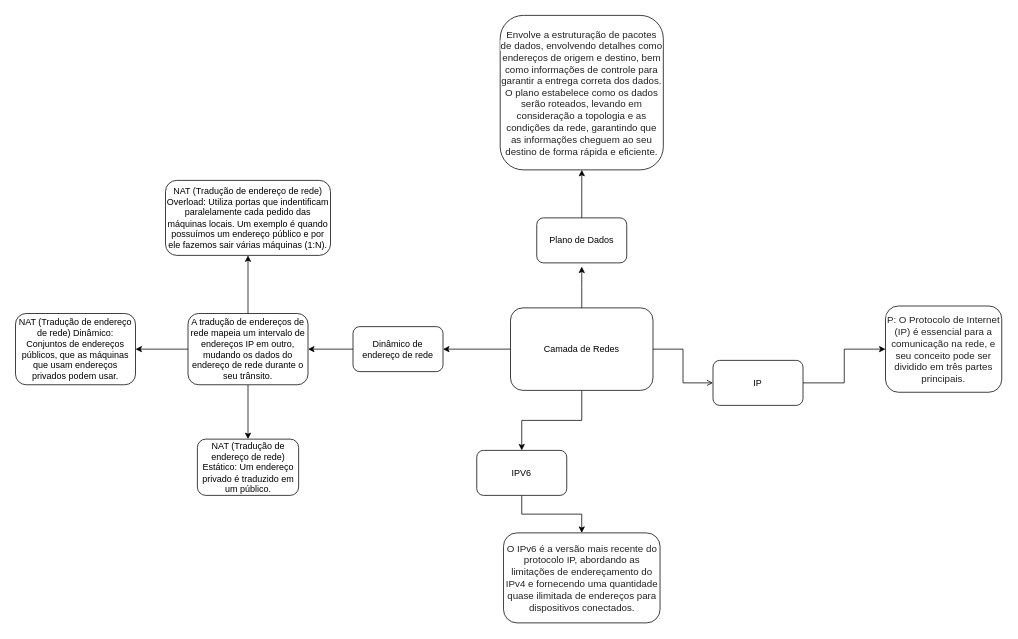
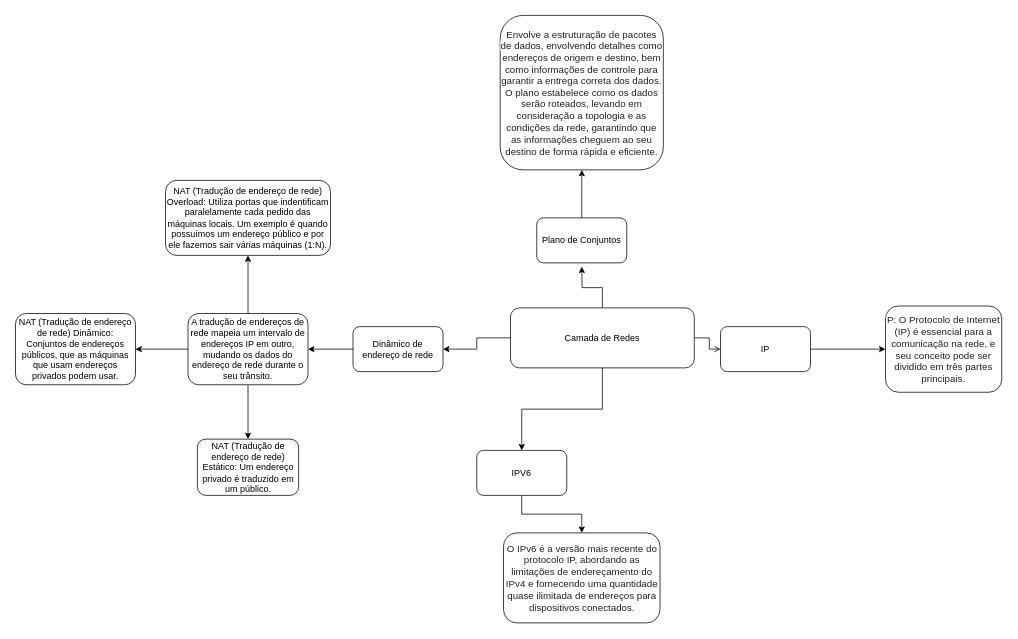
(582, 240) -> (582, 240)
(582, 349) -> (602, 338)
(758, 383) -> (765, 349)
